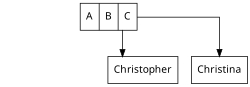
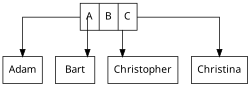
none -> (23, 70)
none -> (75, 70)
